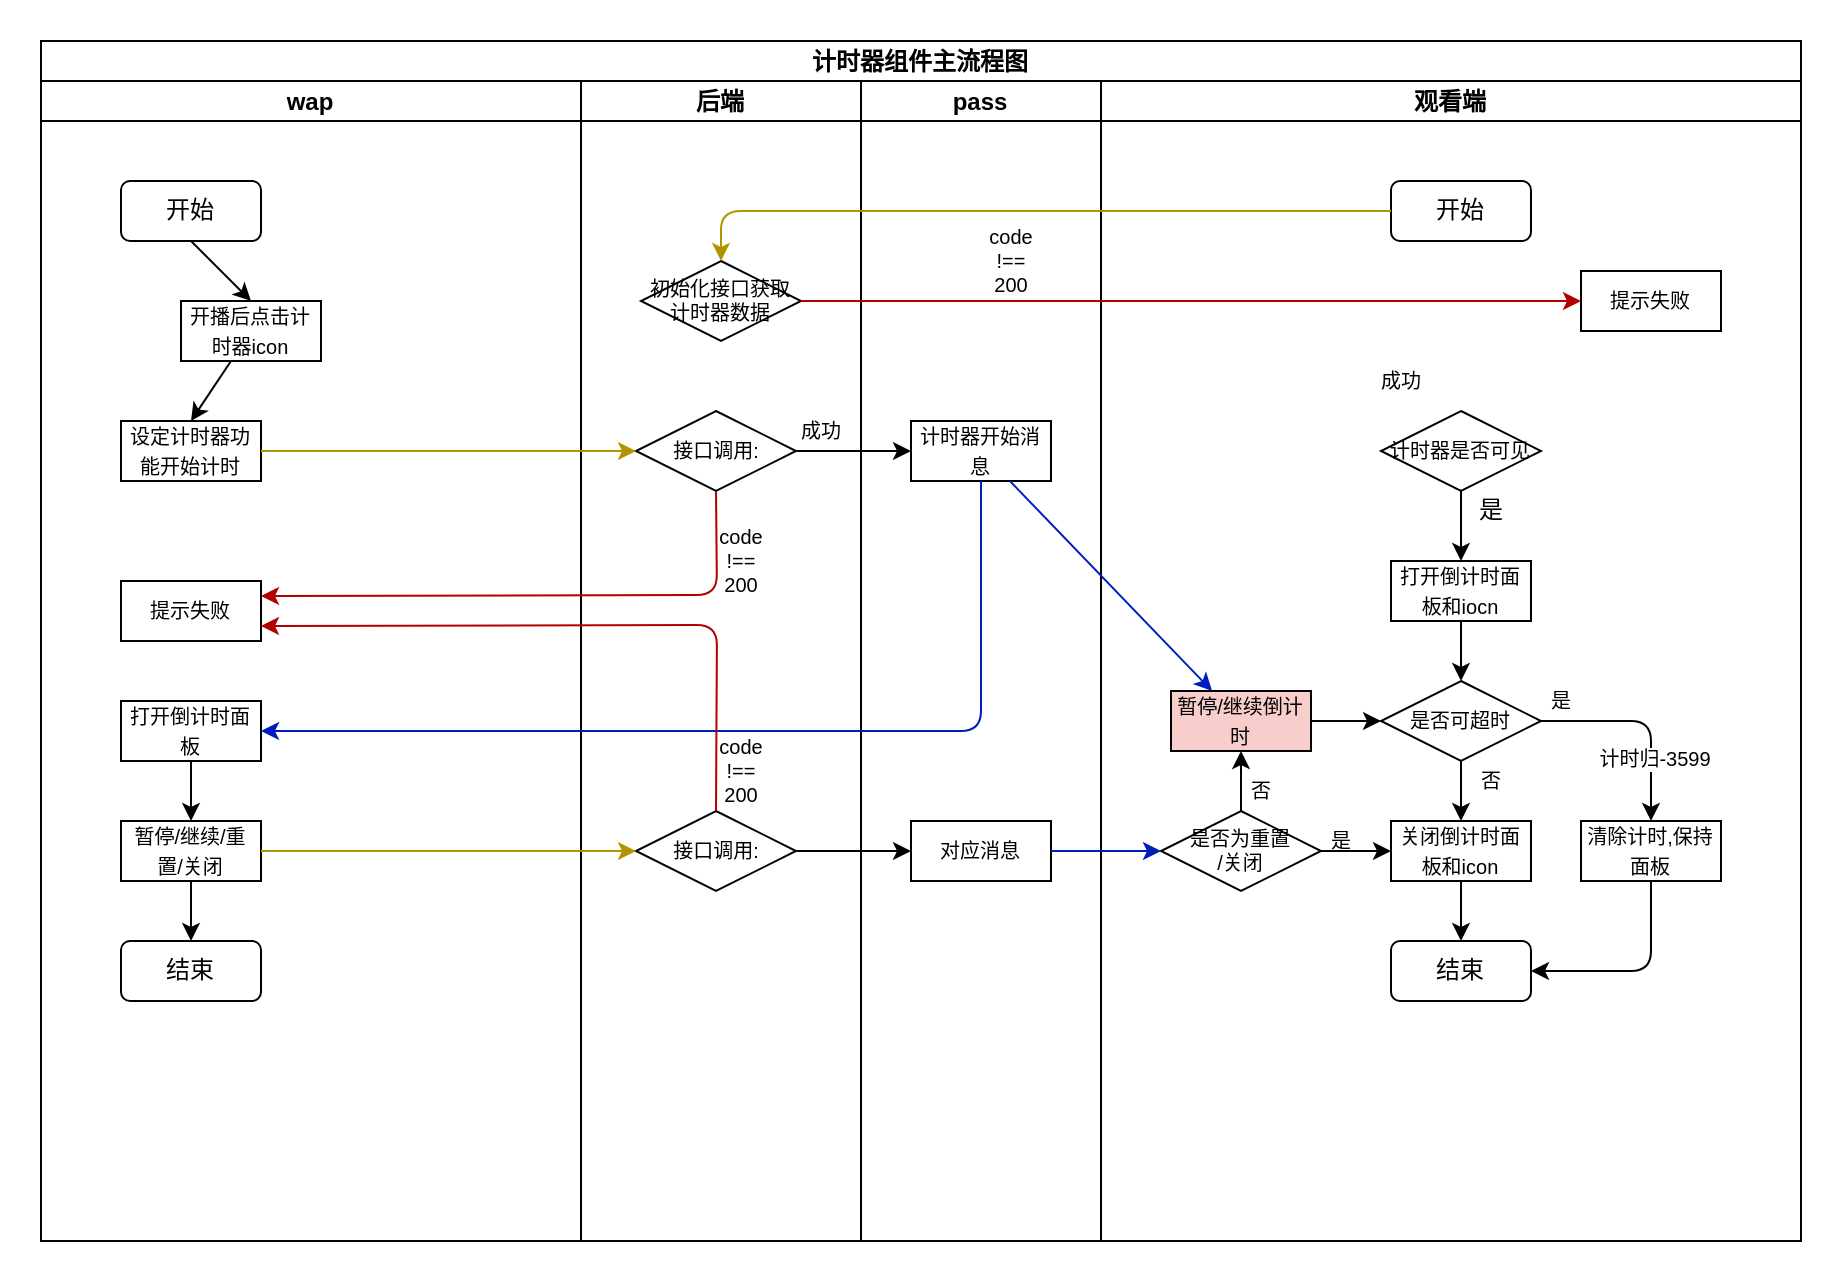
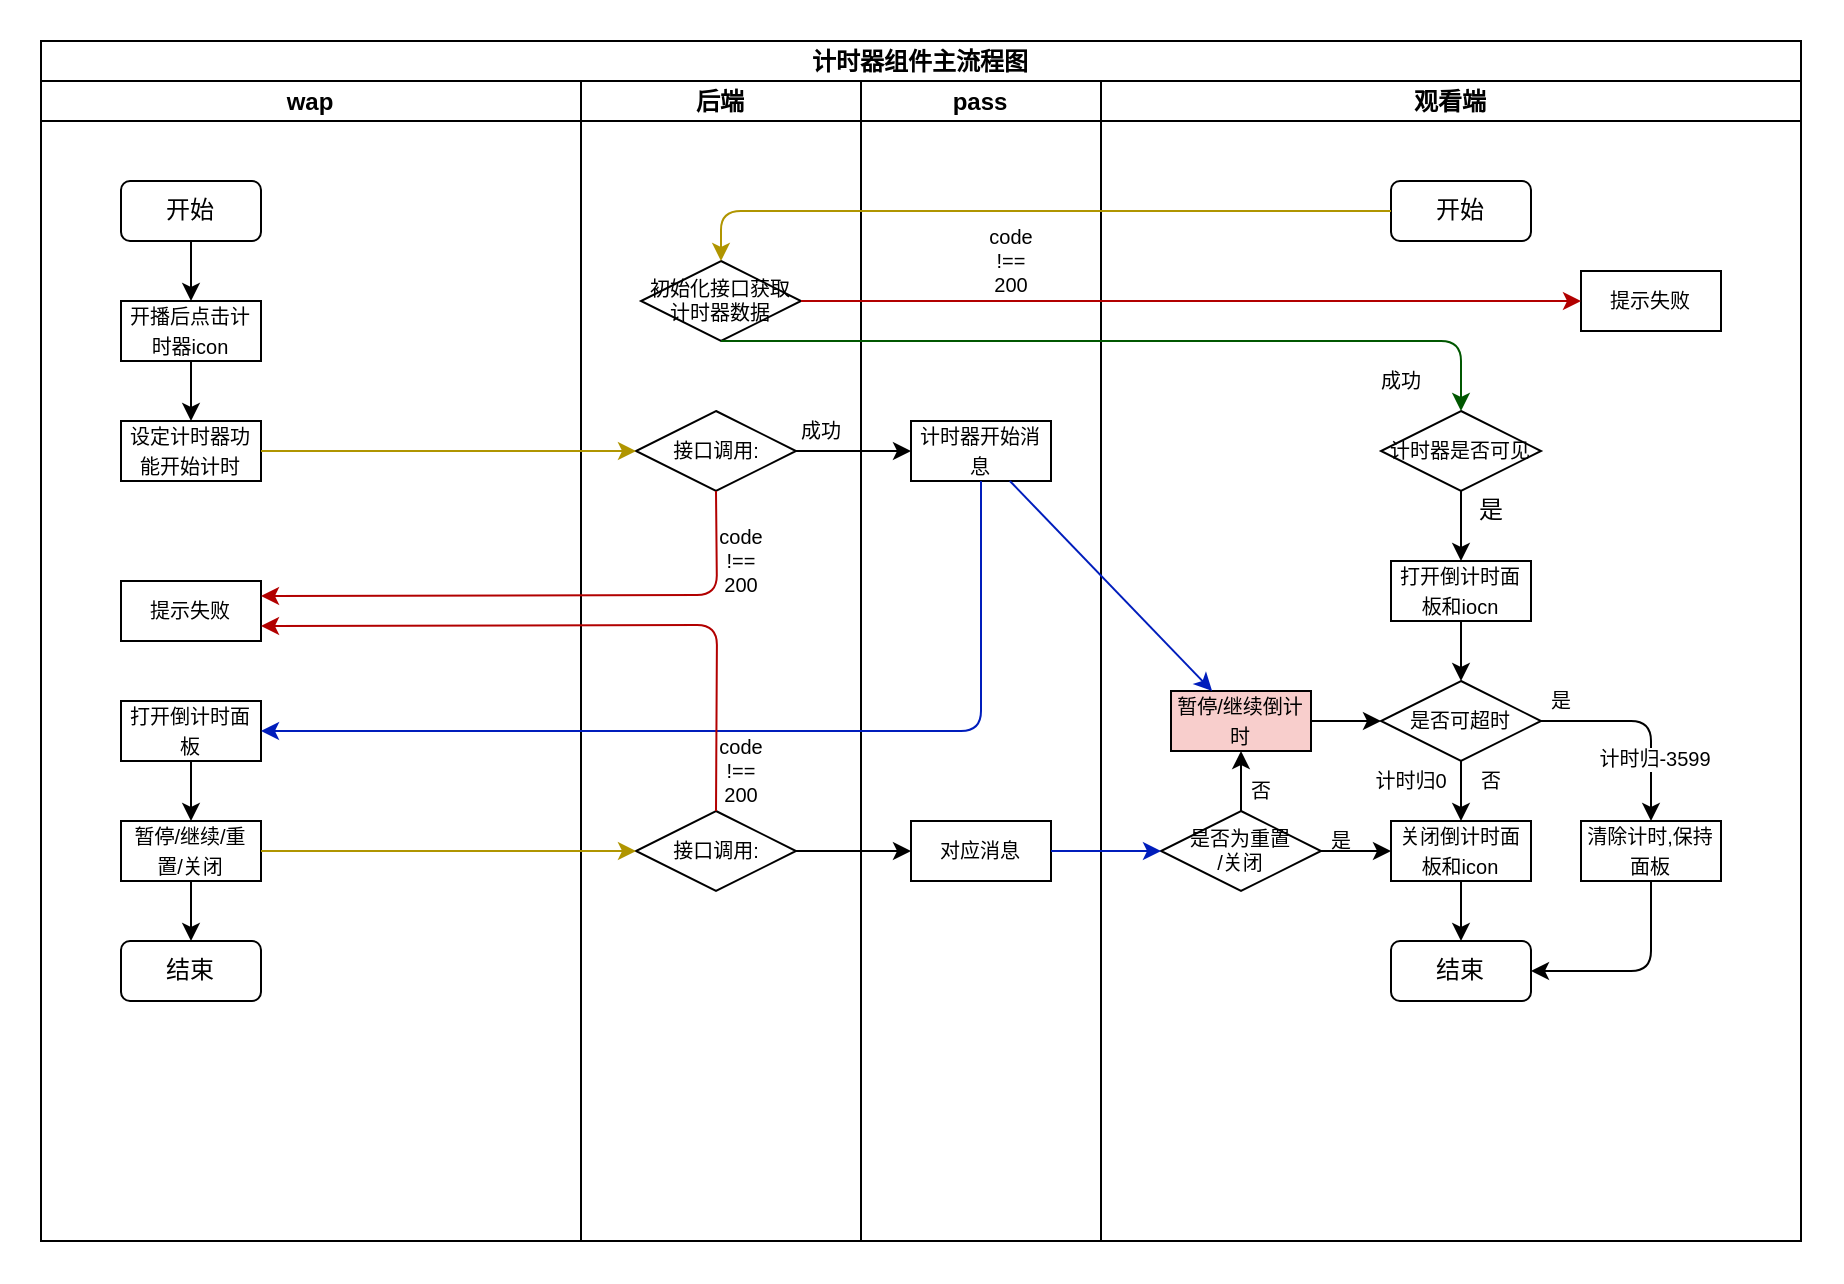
(251, 331) -> (191, 331)
none -> (1304, 341)
none -> (1411, 781)
